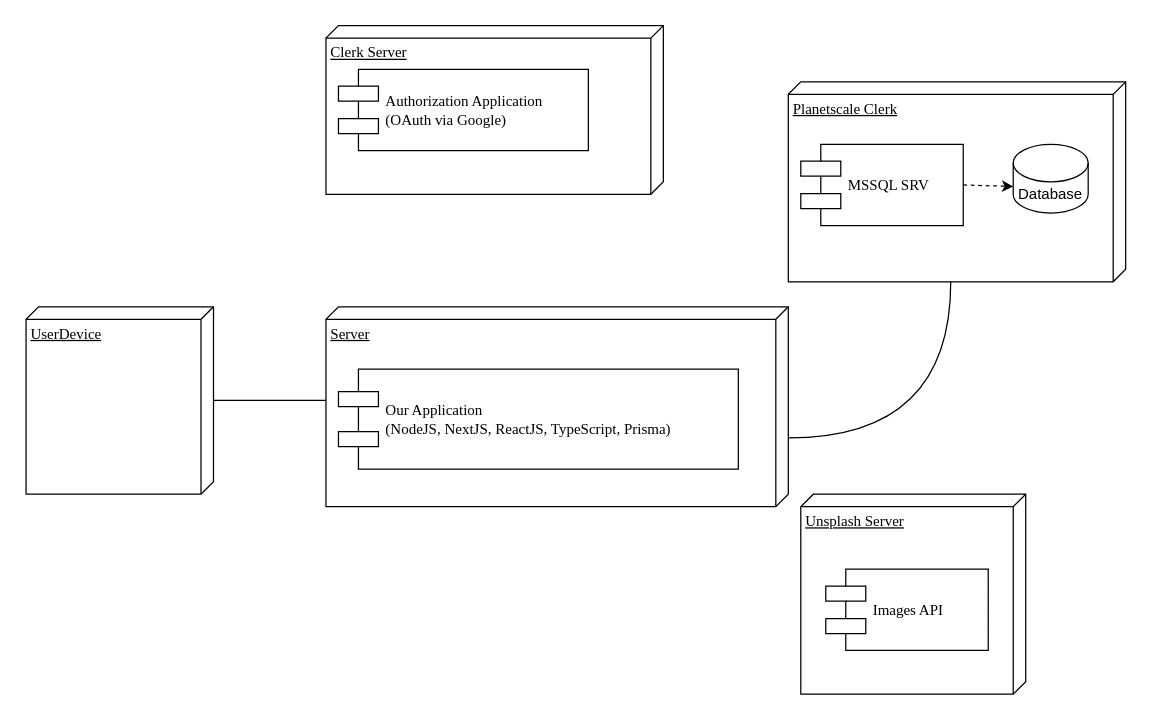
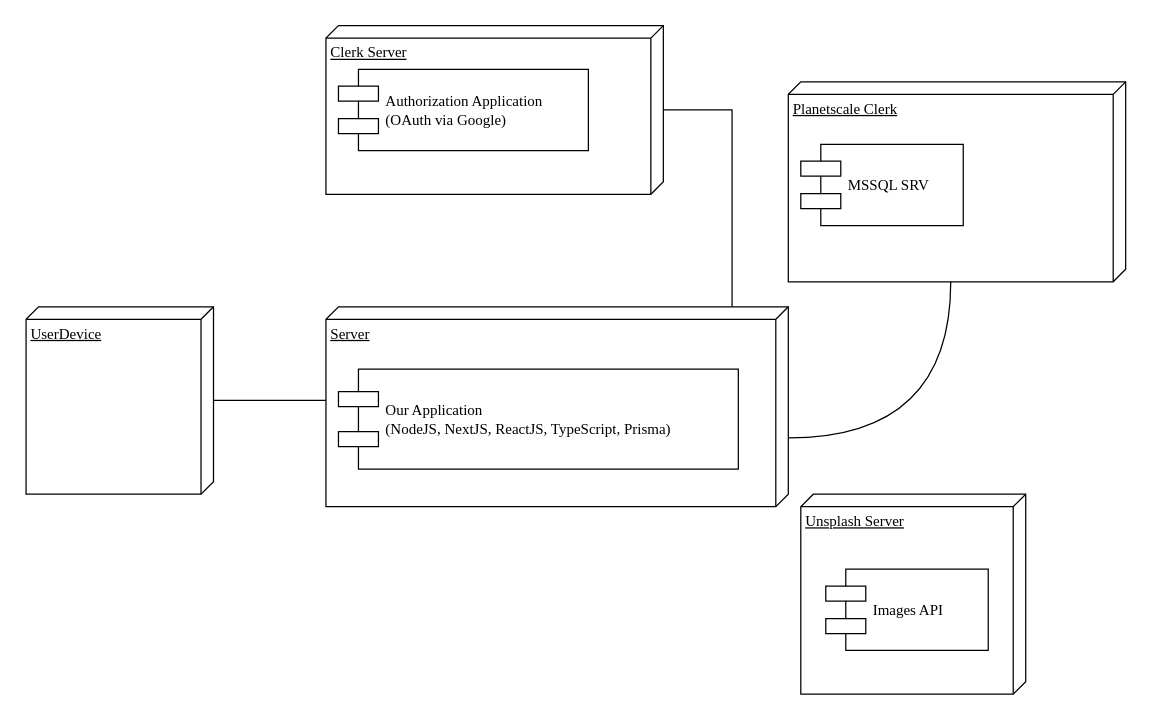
none -> (732, 174)
(1051, 179) -> none
(984, 186) -> none
